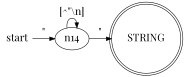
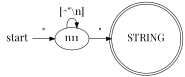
(72, 39) -> (72, 39)
